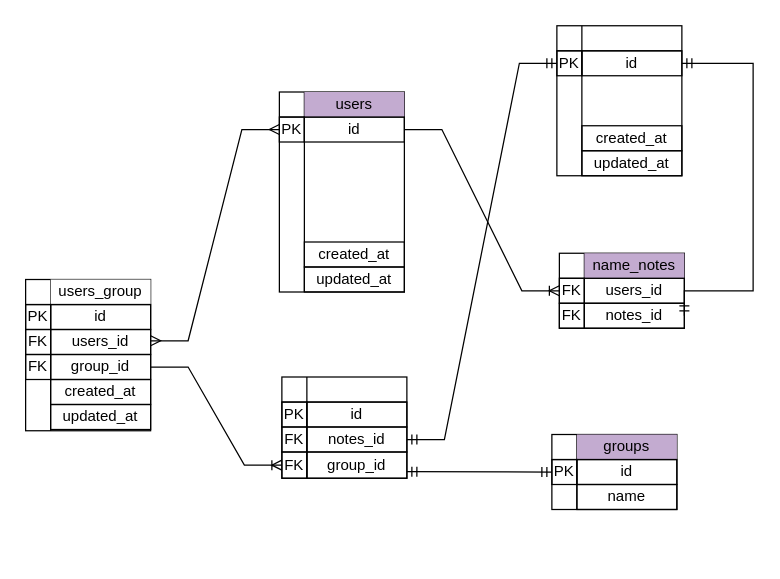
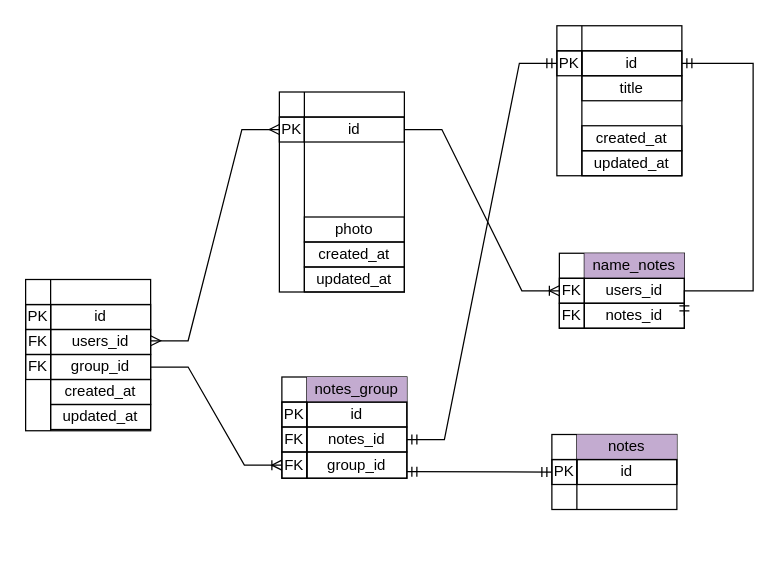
none -> (632, 88)
(354, 104) -> none
none -> (354, 229)
(101, 292) -> none
none -> (357, 389)
(627, 447) -> (627, 447)
(627, 497) -> none
